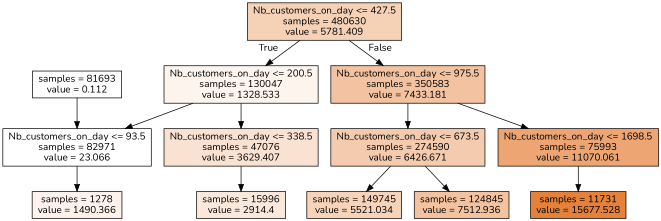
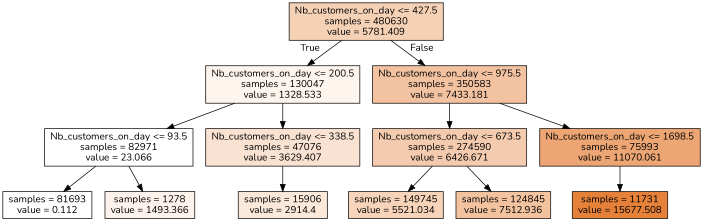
(77, 110) -> (83, 177)
(77, 205) -> (150, 205)
(241, 205) -> (283, 205)
(578, 205) -> (620, 205)
